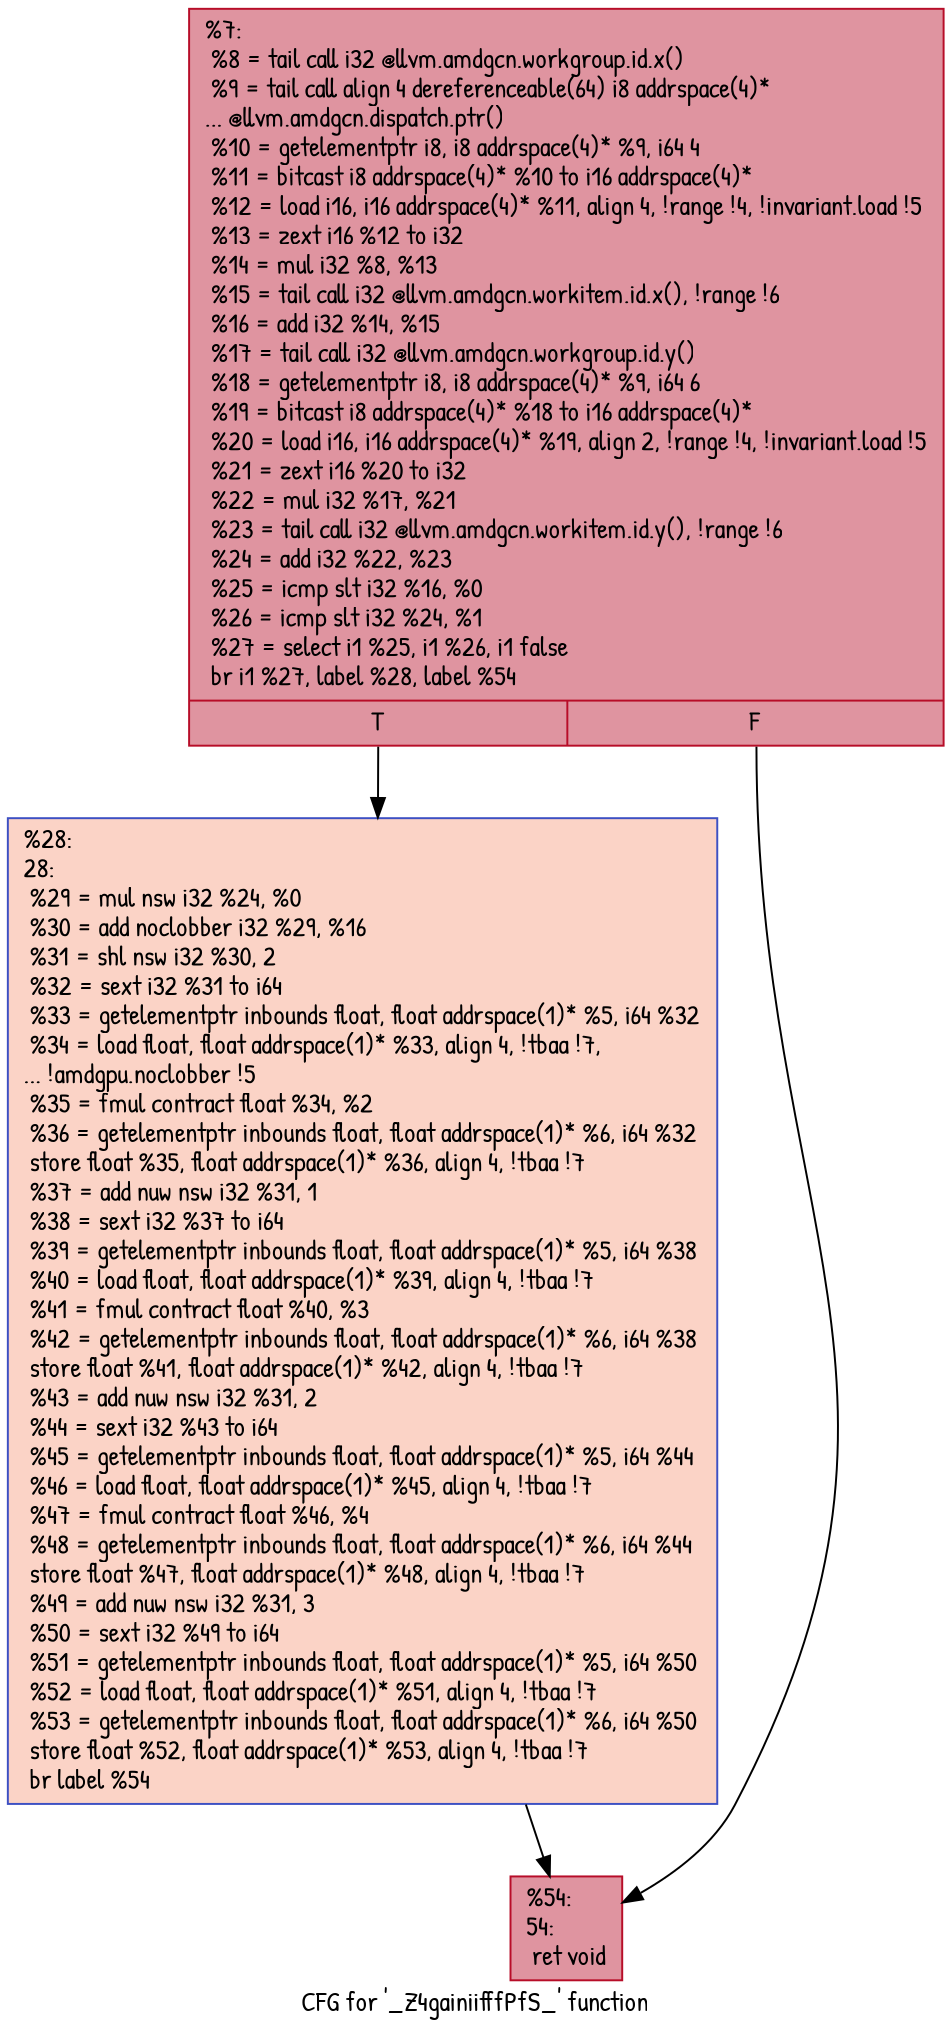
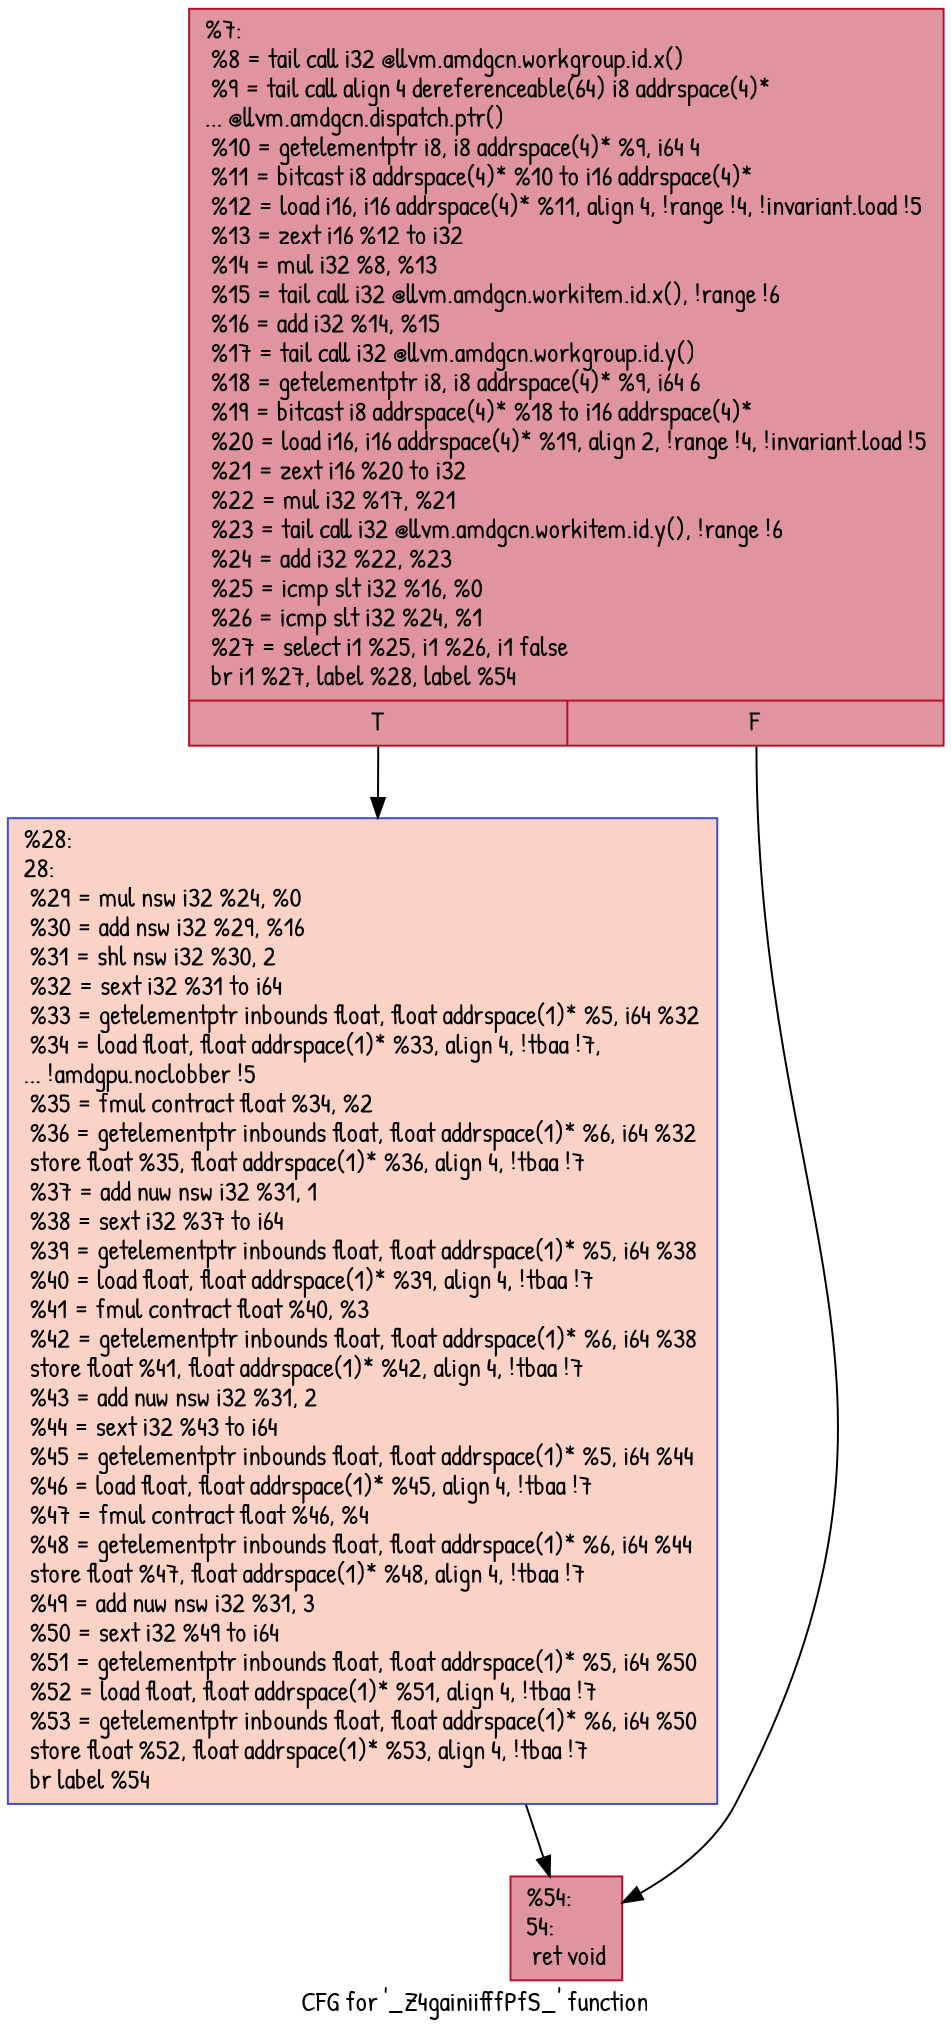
(195, 928) -> (165, 928)
